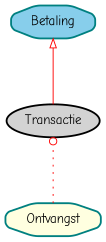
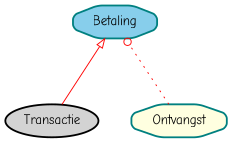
(53, 174) -> (149, 75)
